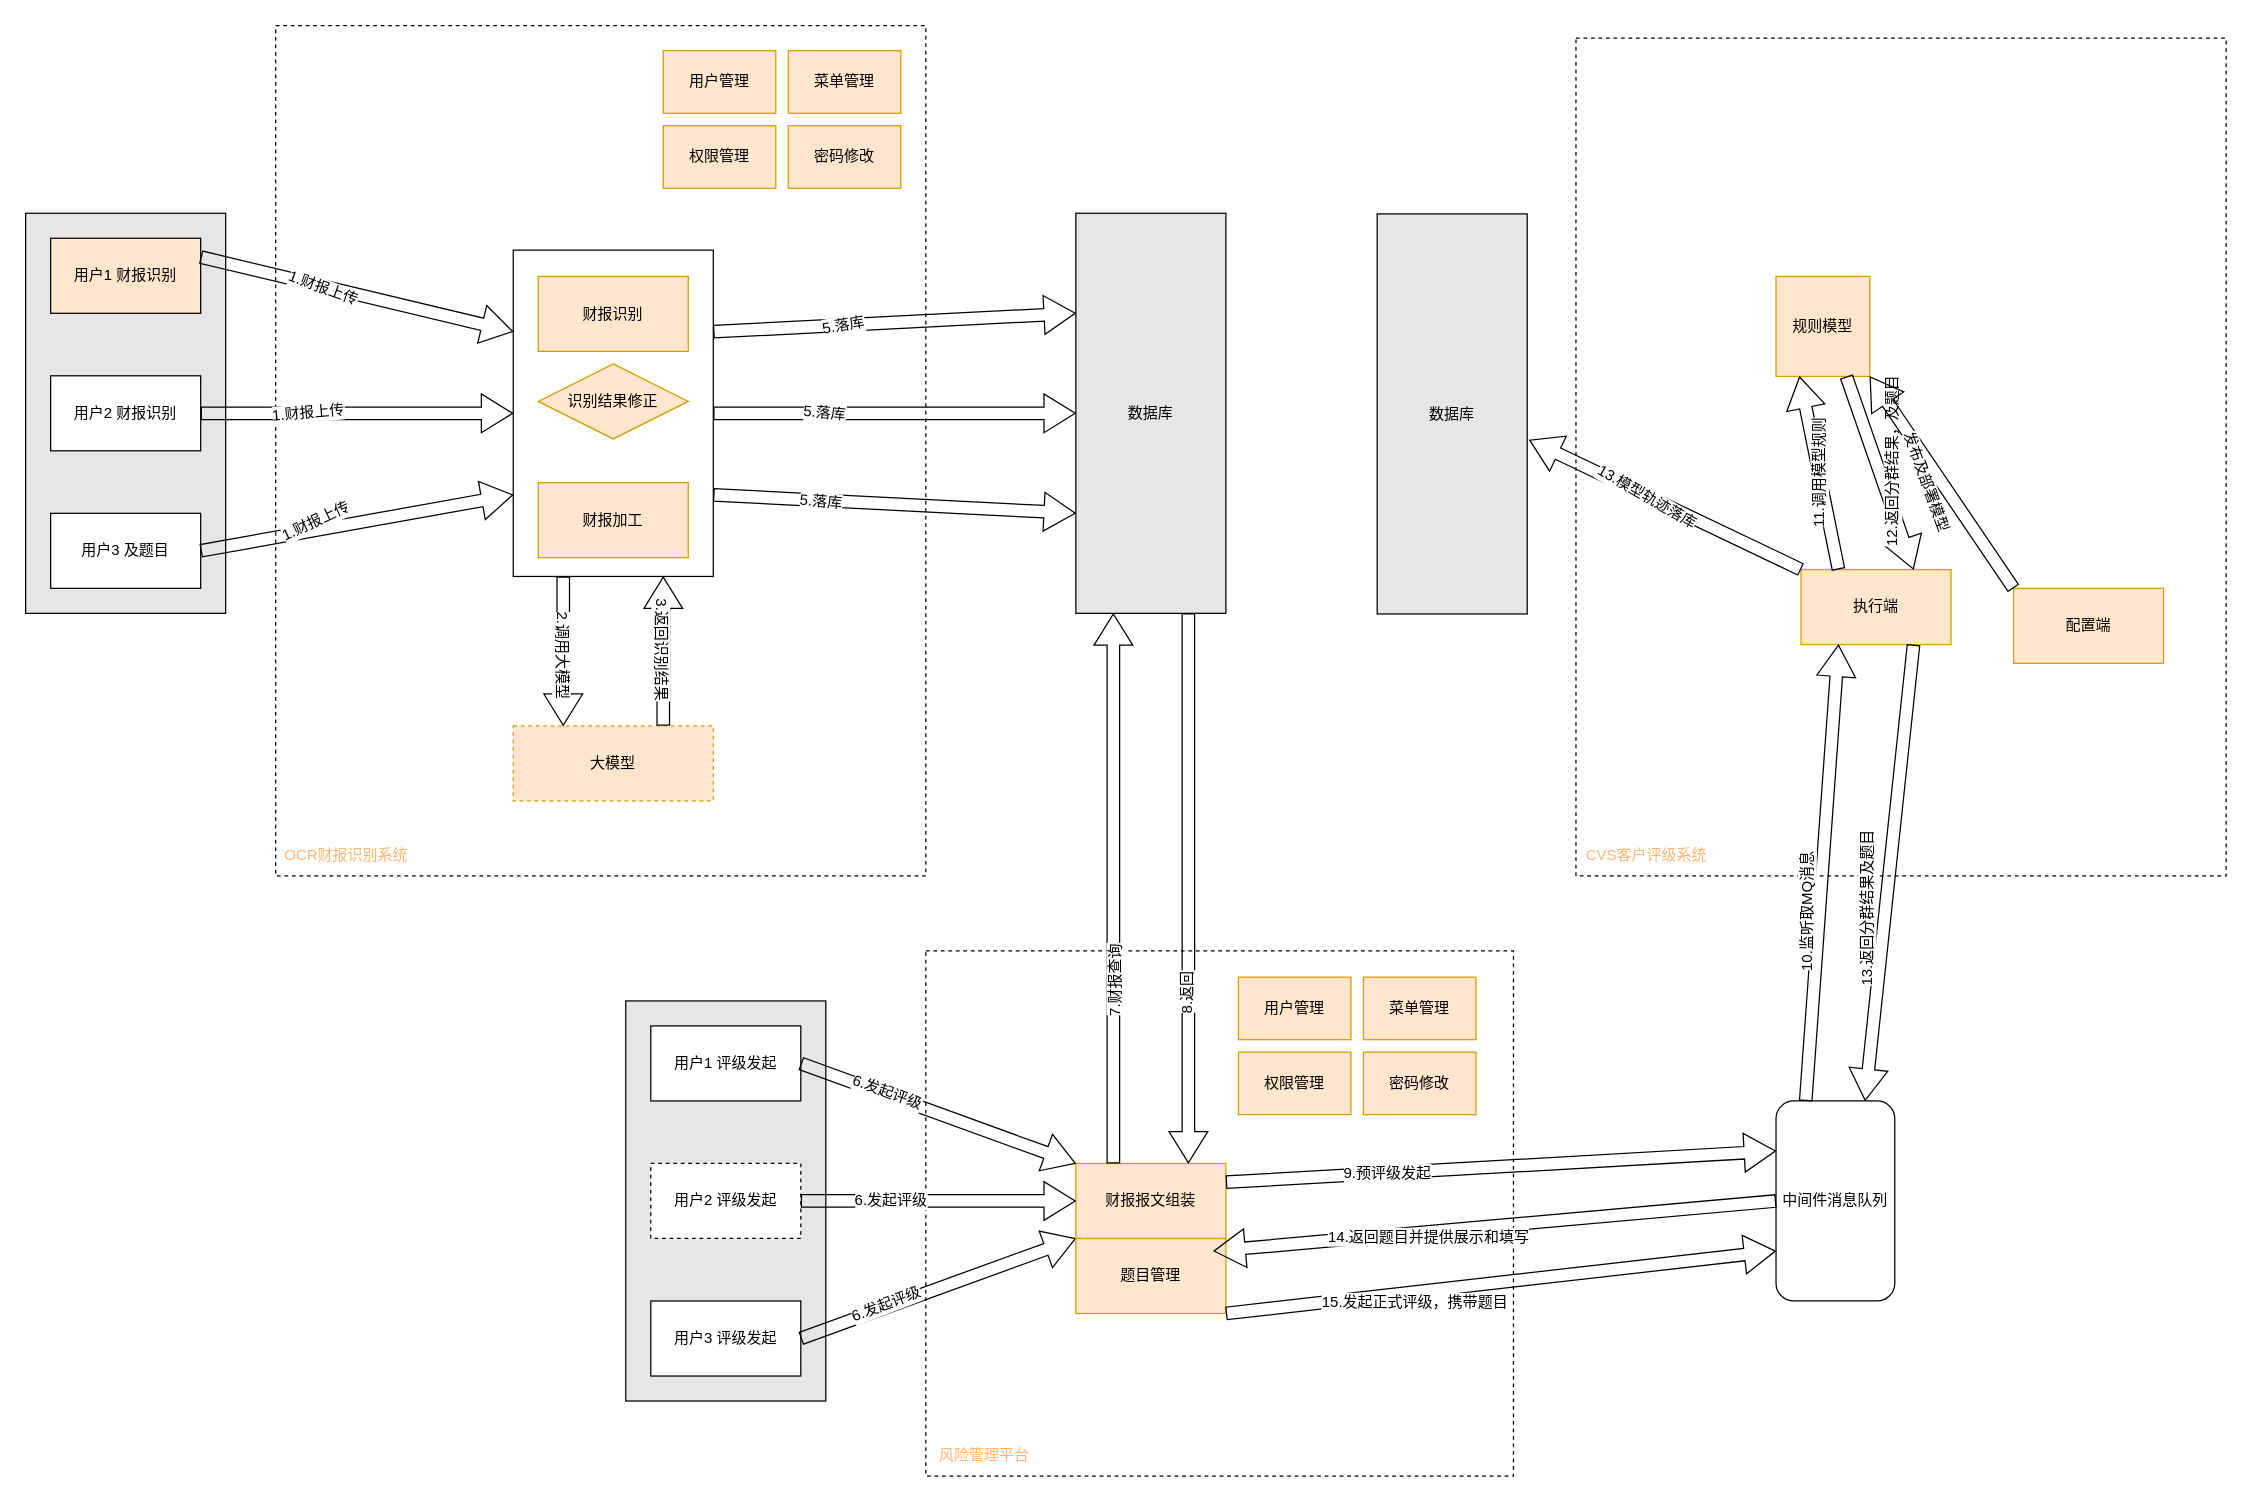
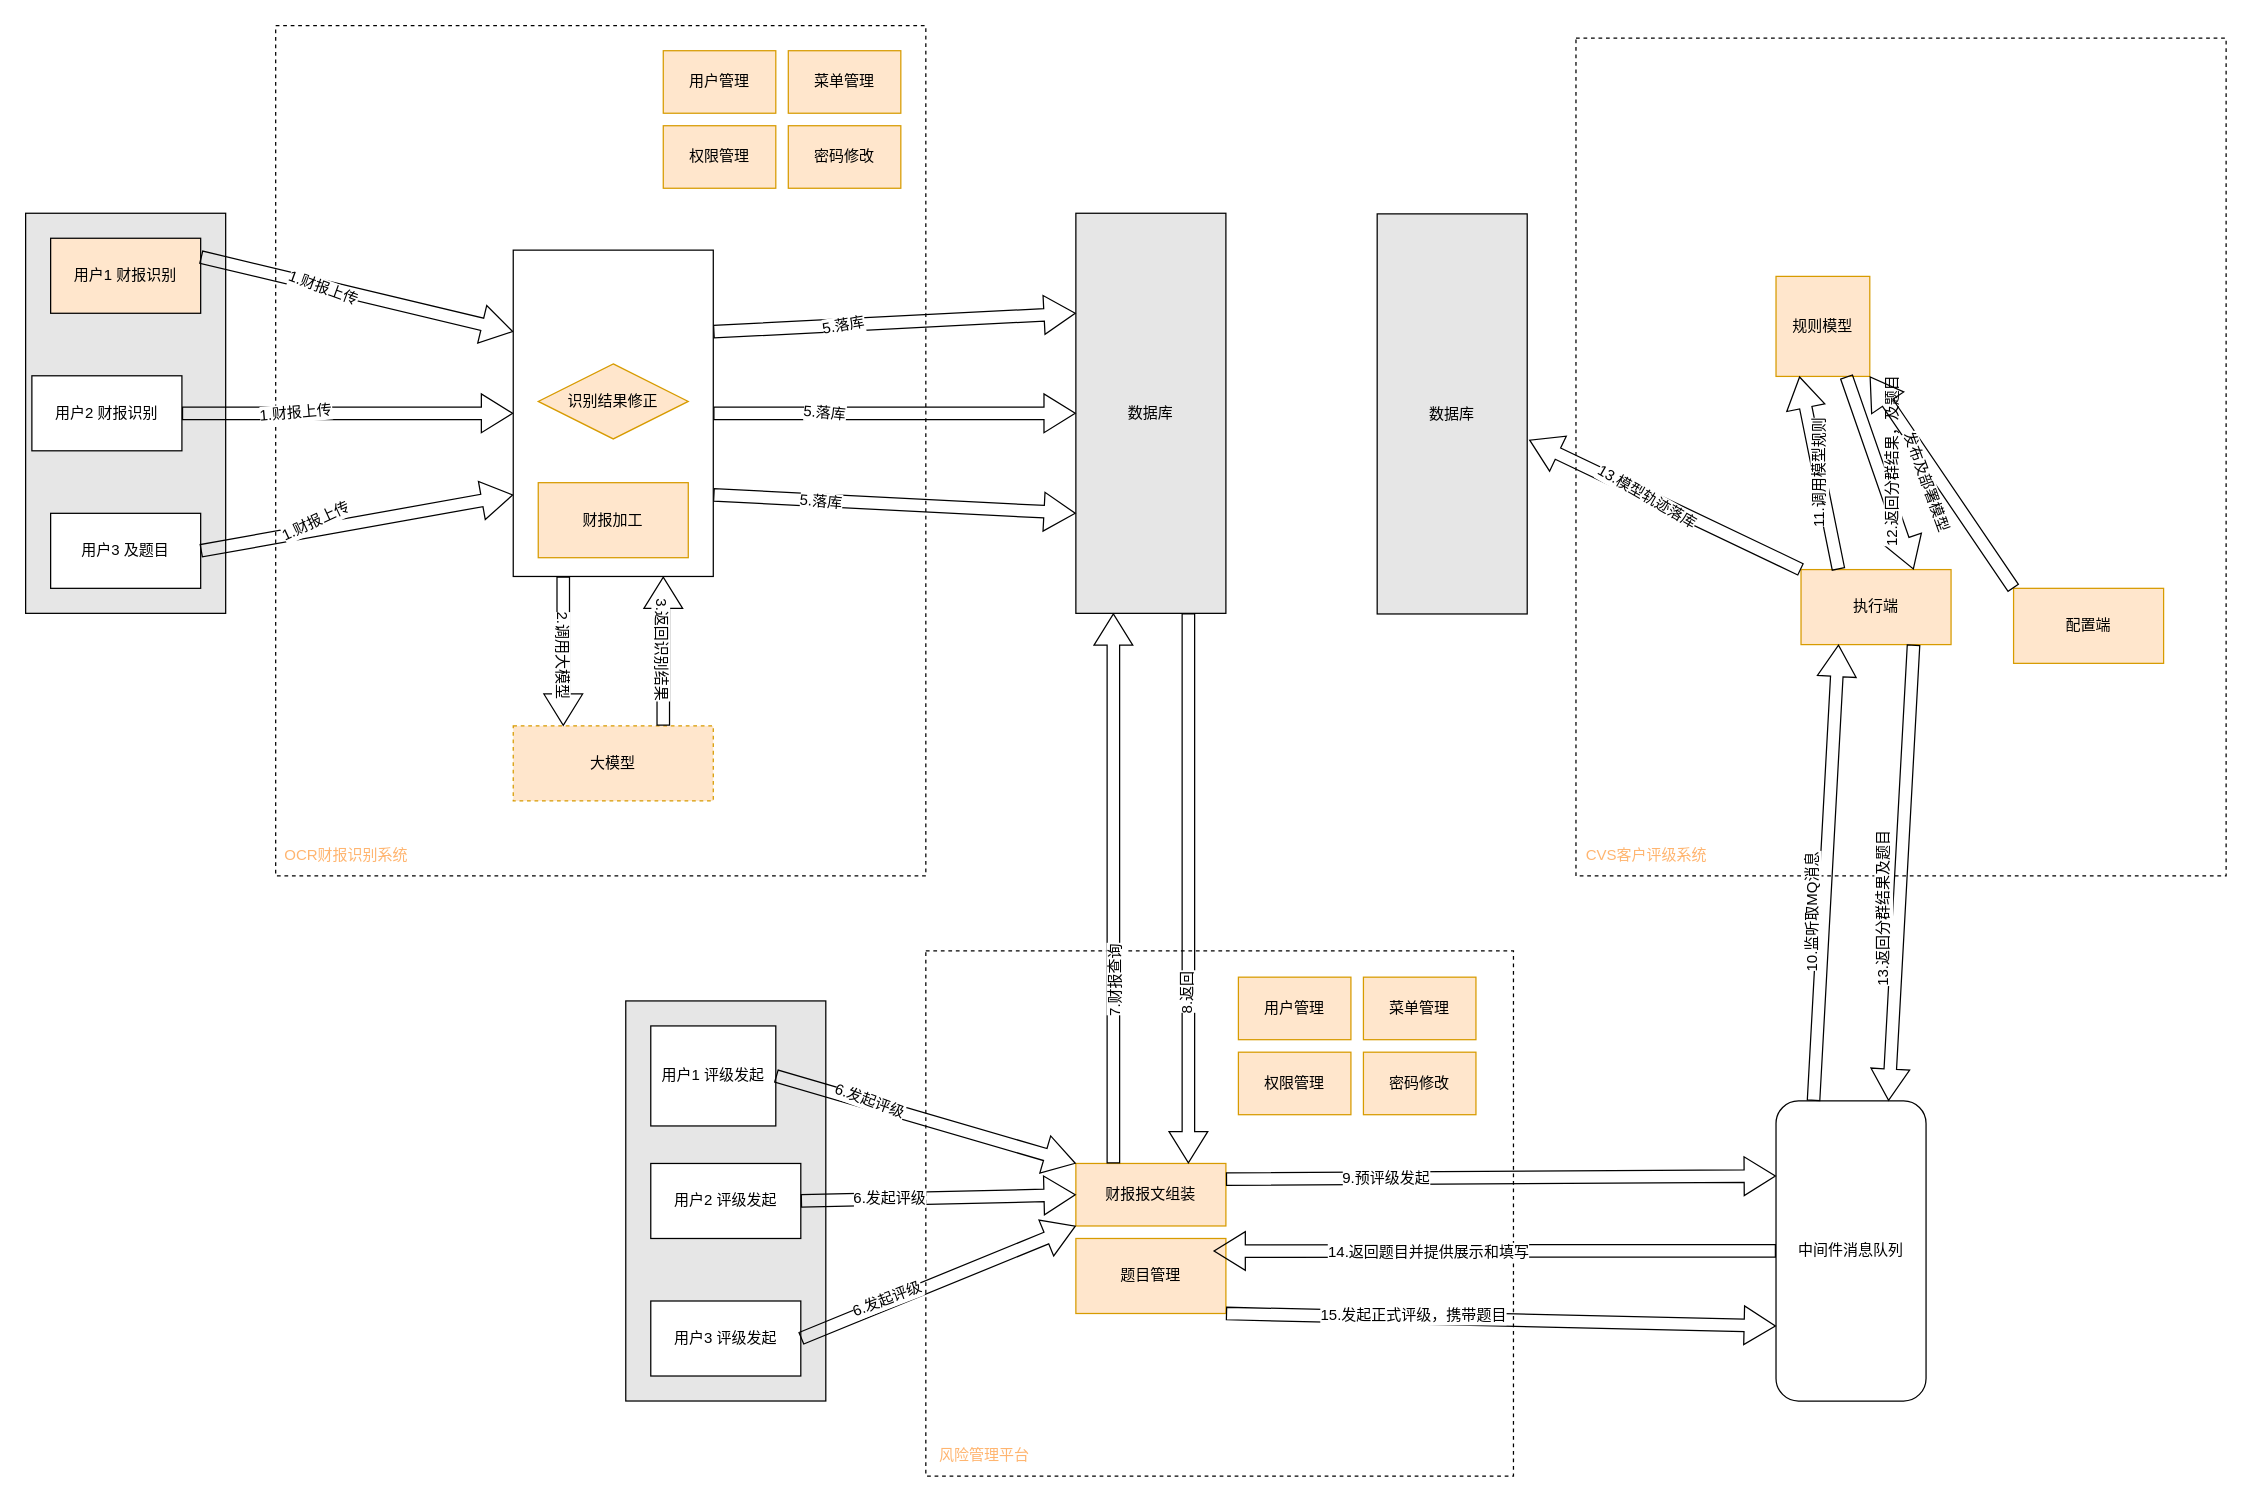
(613, 314) -> none
(126, 413) -> (107, 413)
(726, 1063) -> (713, 1076)
(726, 1201) -> (726, 1201)
(1151, 1201) -> (1151, 1194)
(1835, 1201) -> (1851, 1251)
